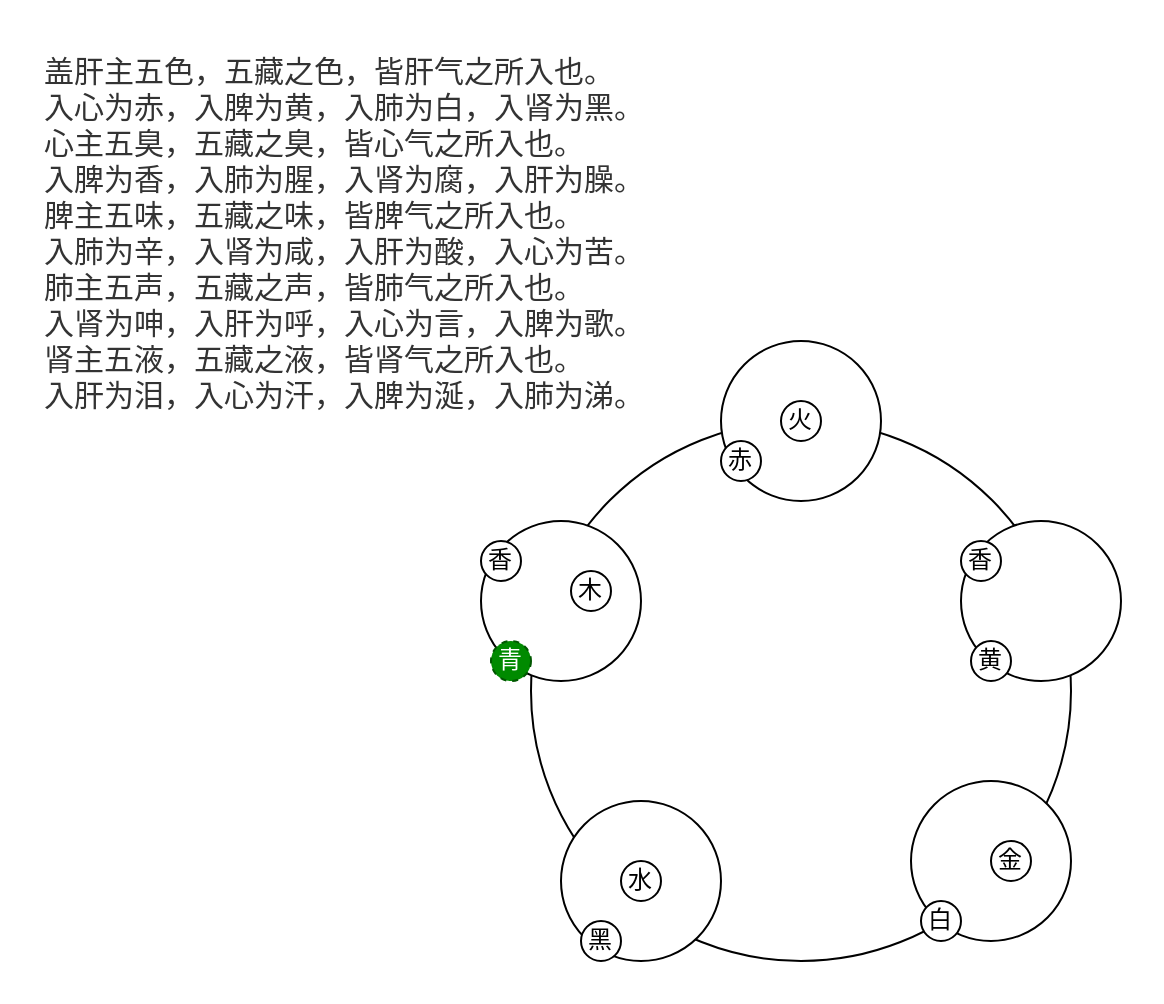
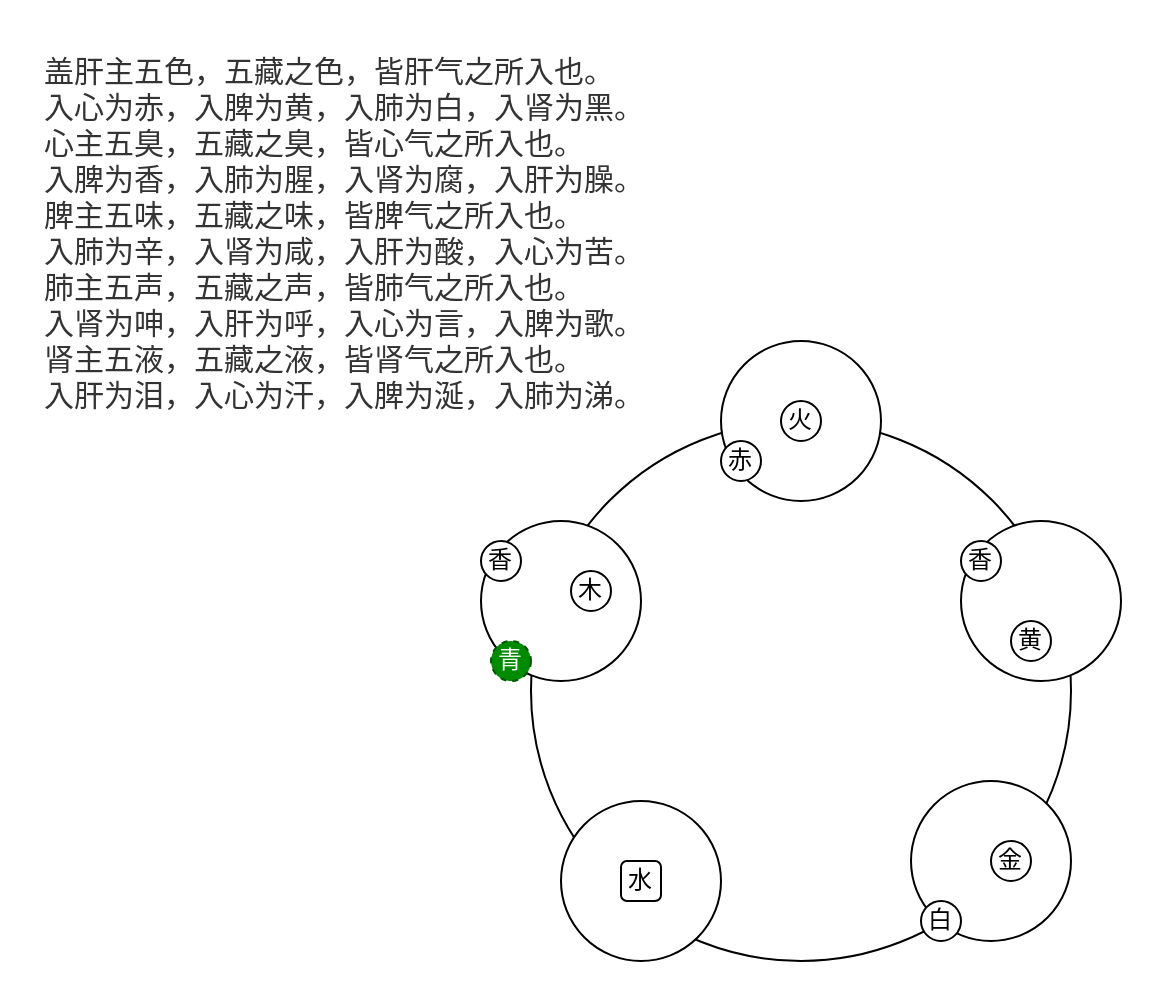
(991, 661) -> (1031, 641)
(641, 881) -> (641, 881)
(601, 941) -> none
